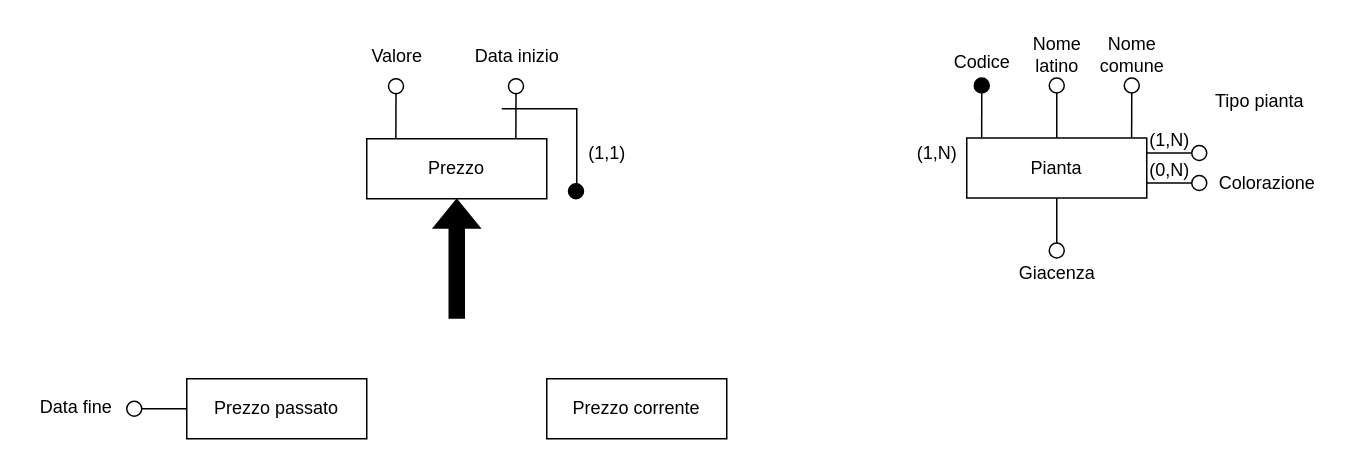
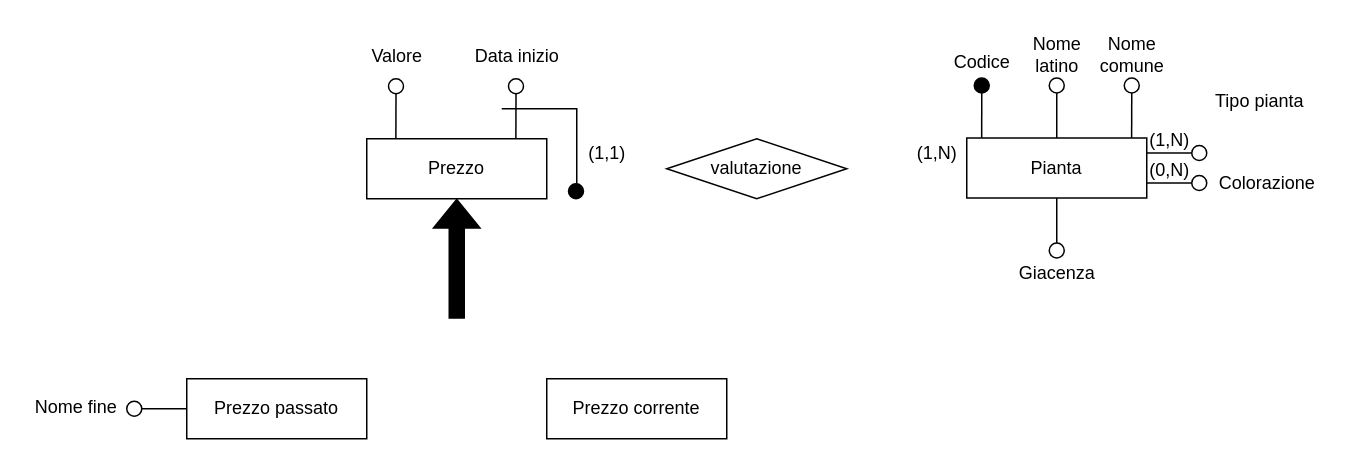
none -> (757, 169)
(77, 407) -> (77, 407)
